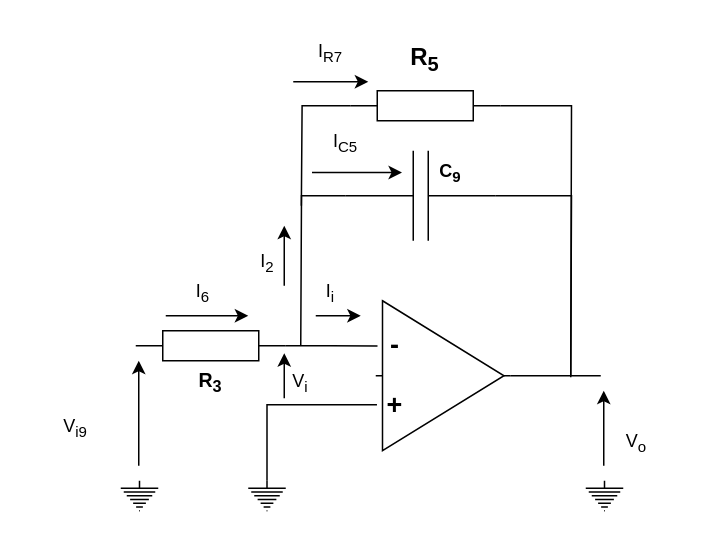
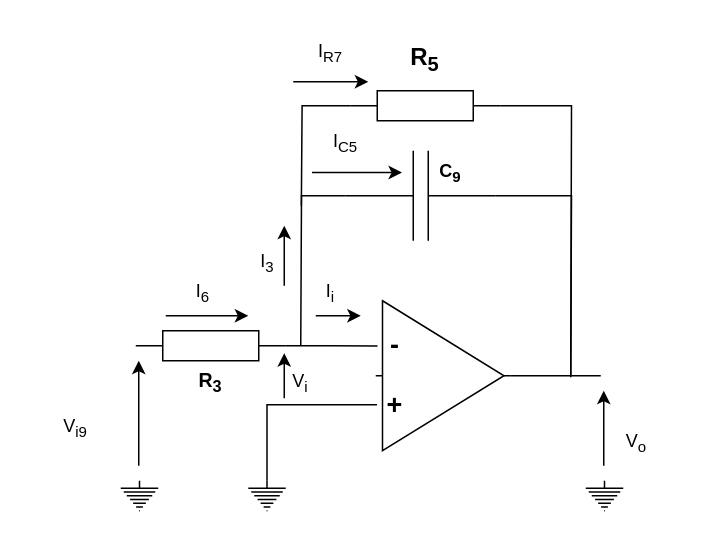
(268, 263) -> (268, 263)
